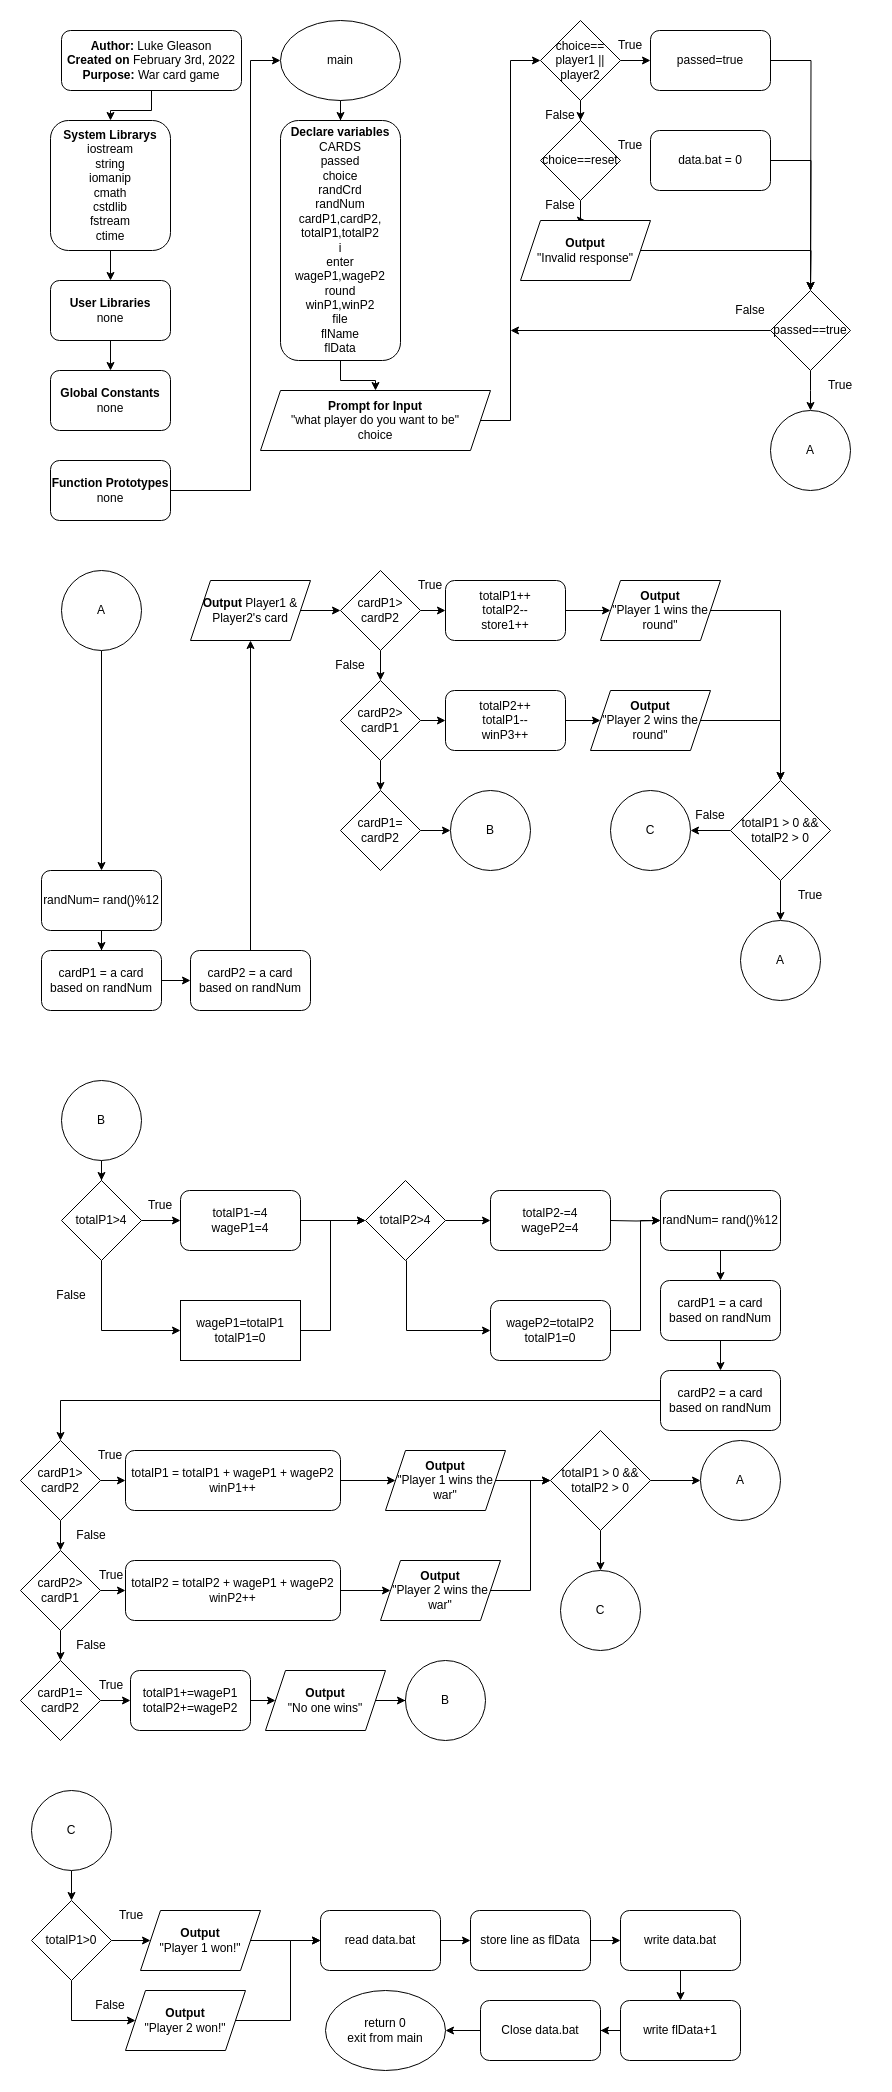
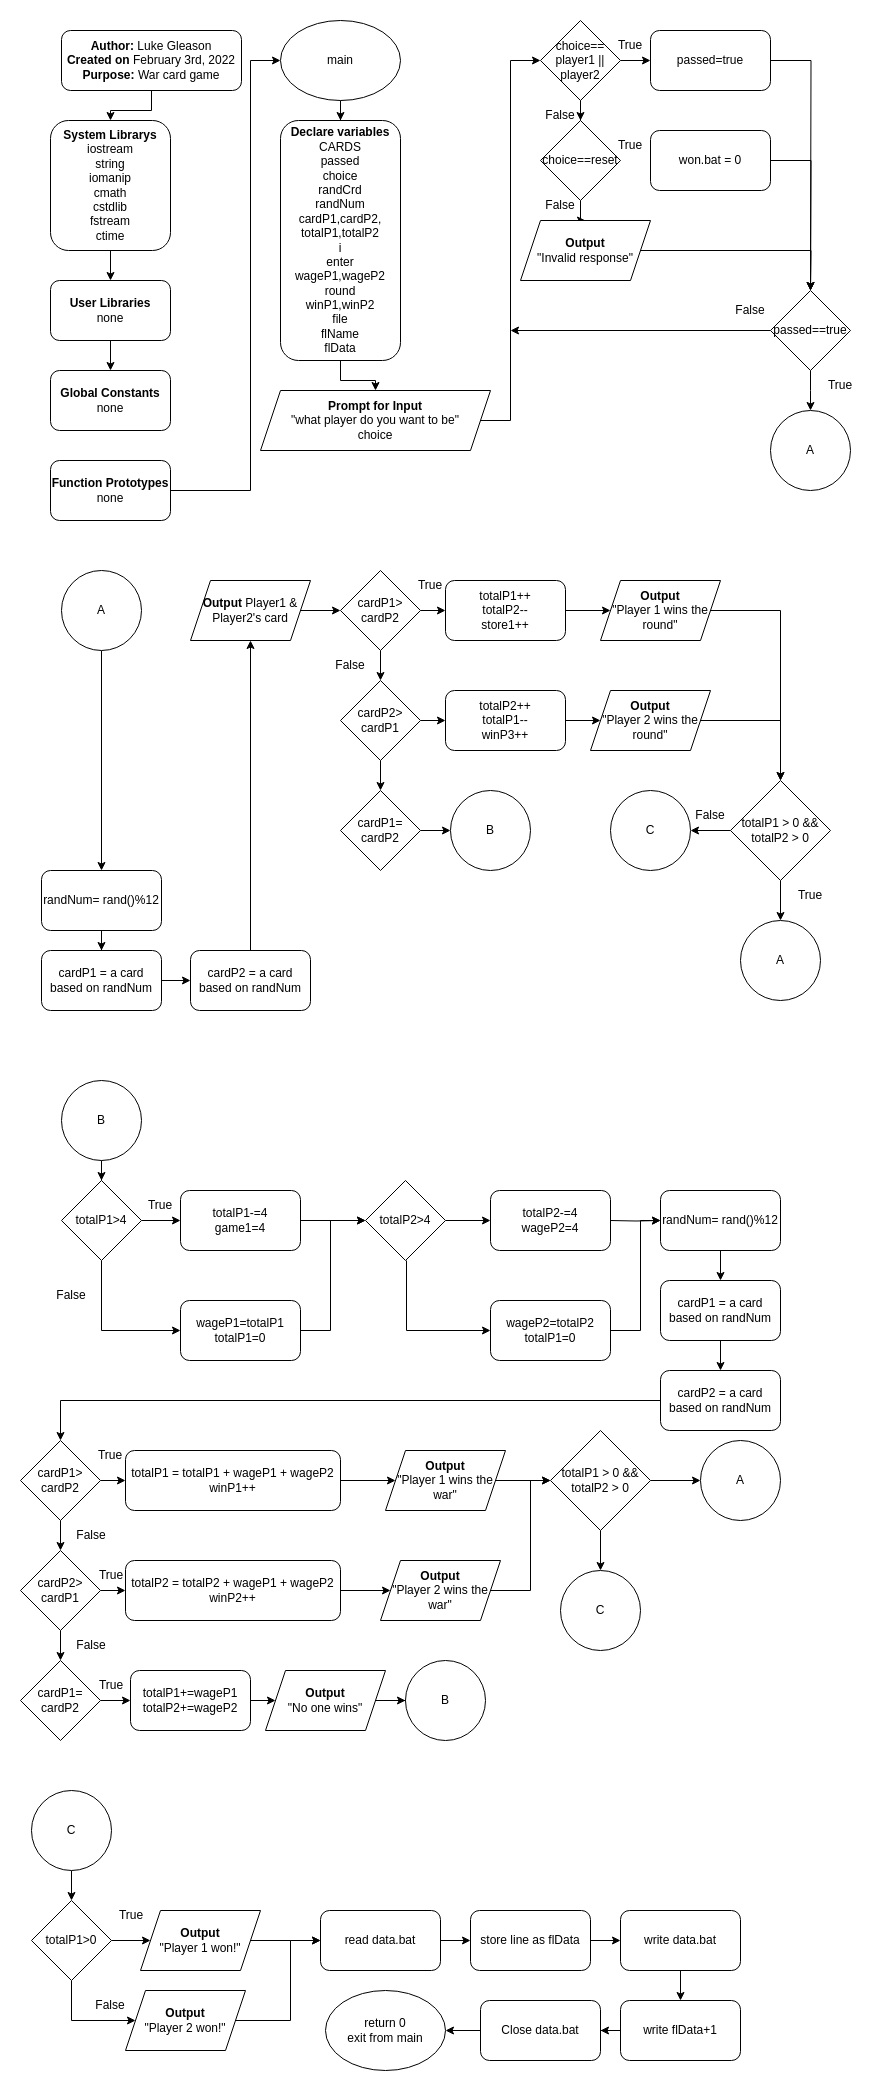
(711, 161) -> (711, 161)
(241, 1221) -> (241, 1221)
(241, 1331) -> (241, 1331)
